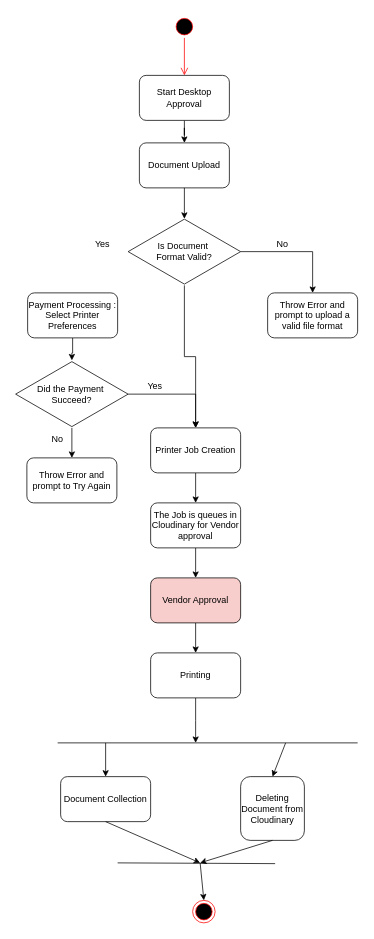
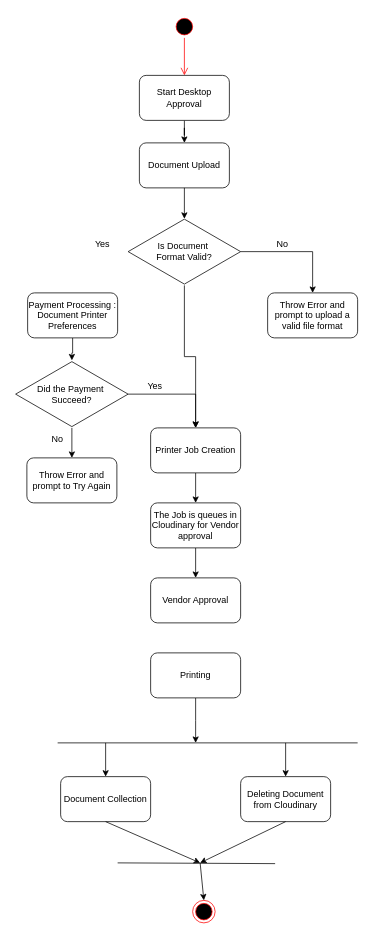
(72, 315) -> (72, 315)
(195, 600) -> (195, 600)
(195, 635) -> none
(272, 809) -> (285, 799)
